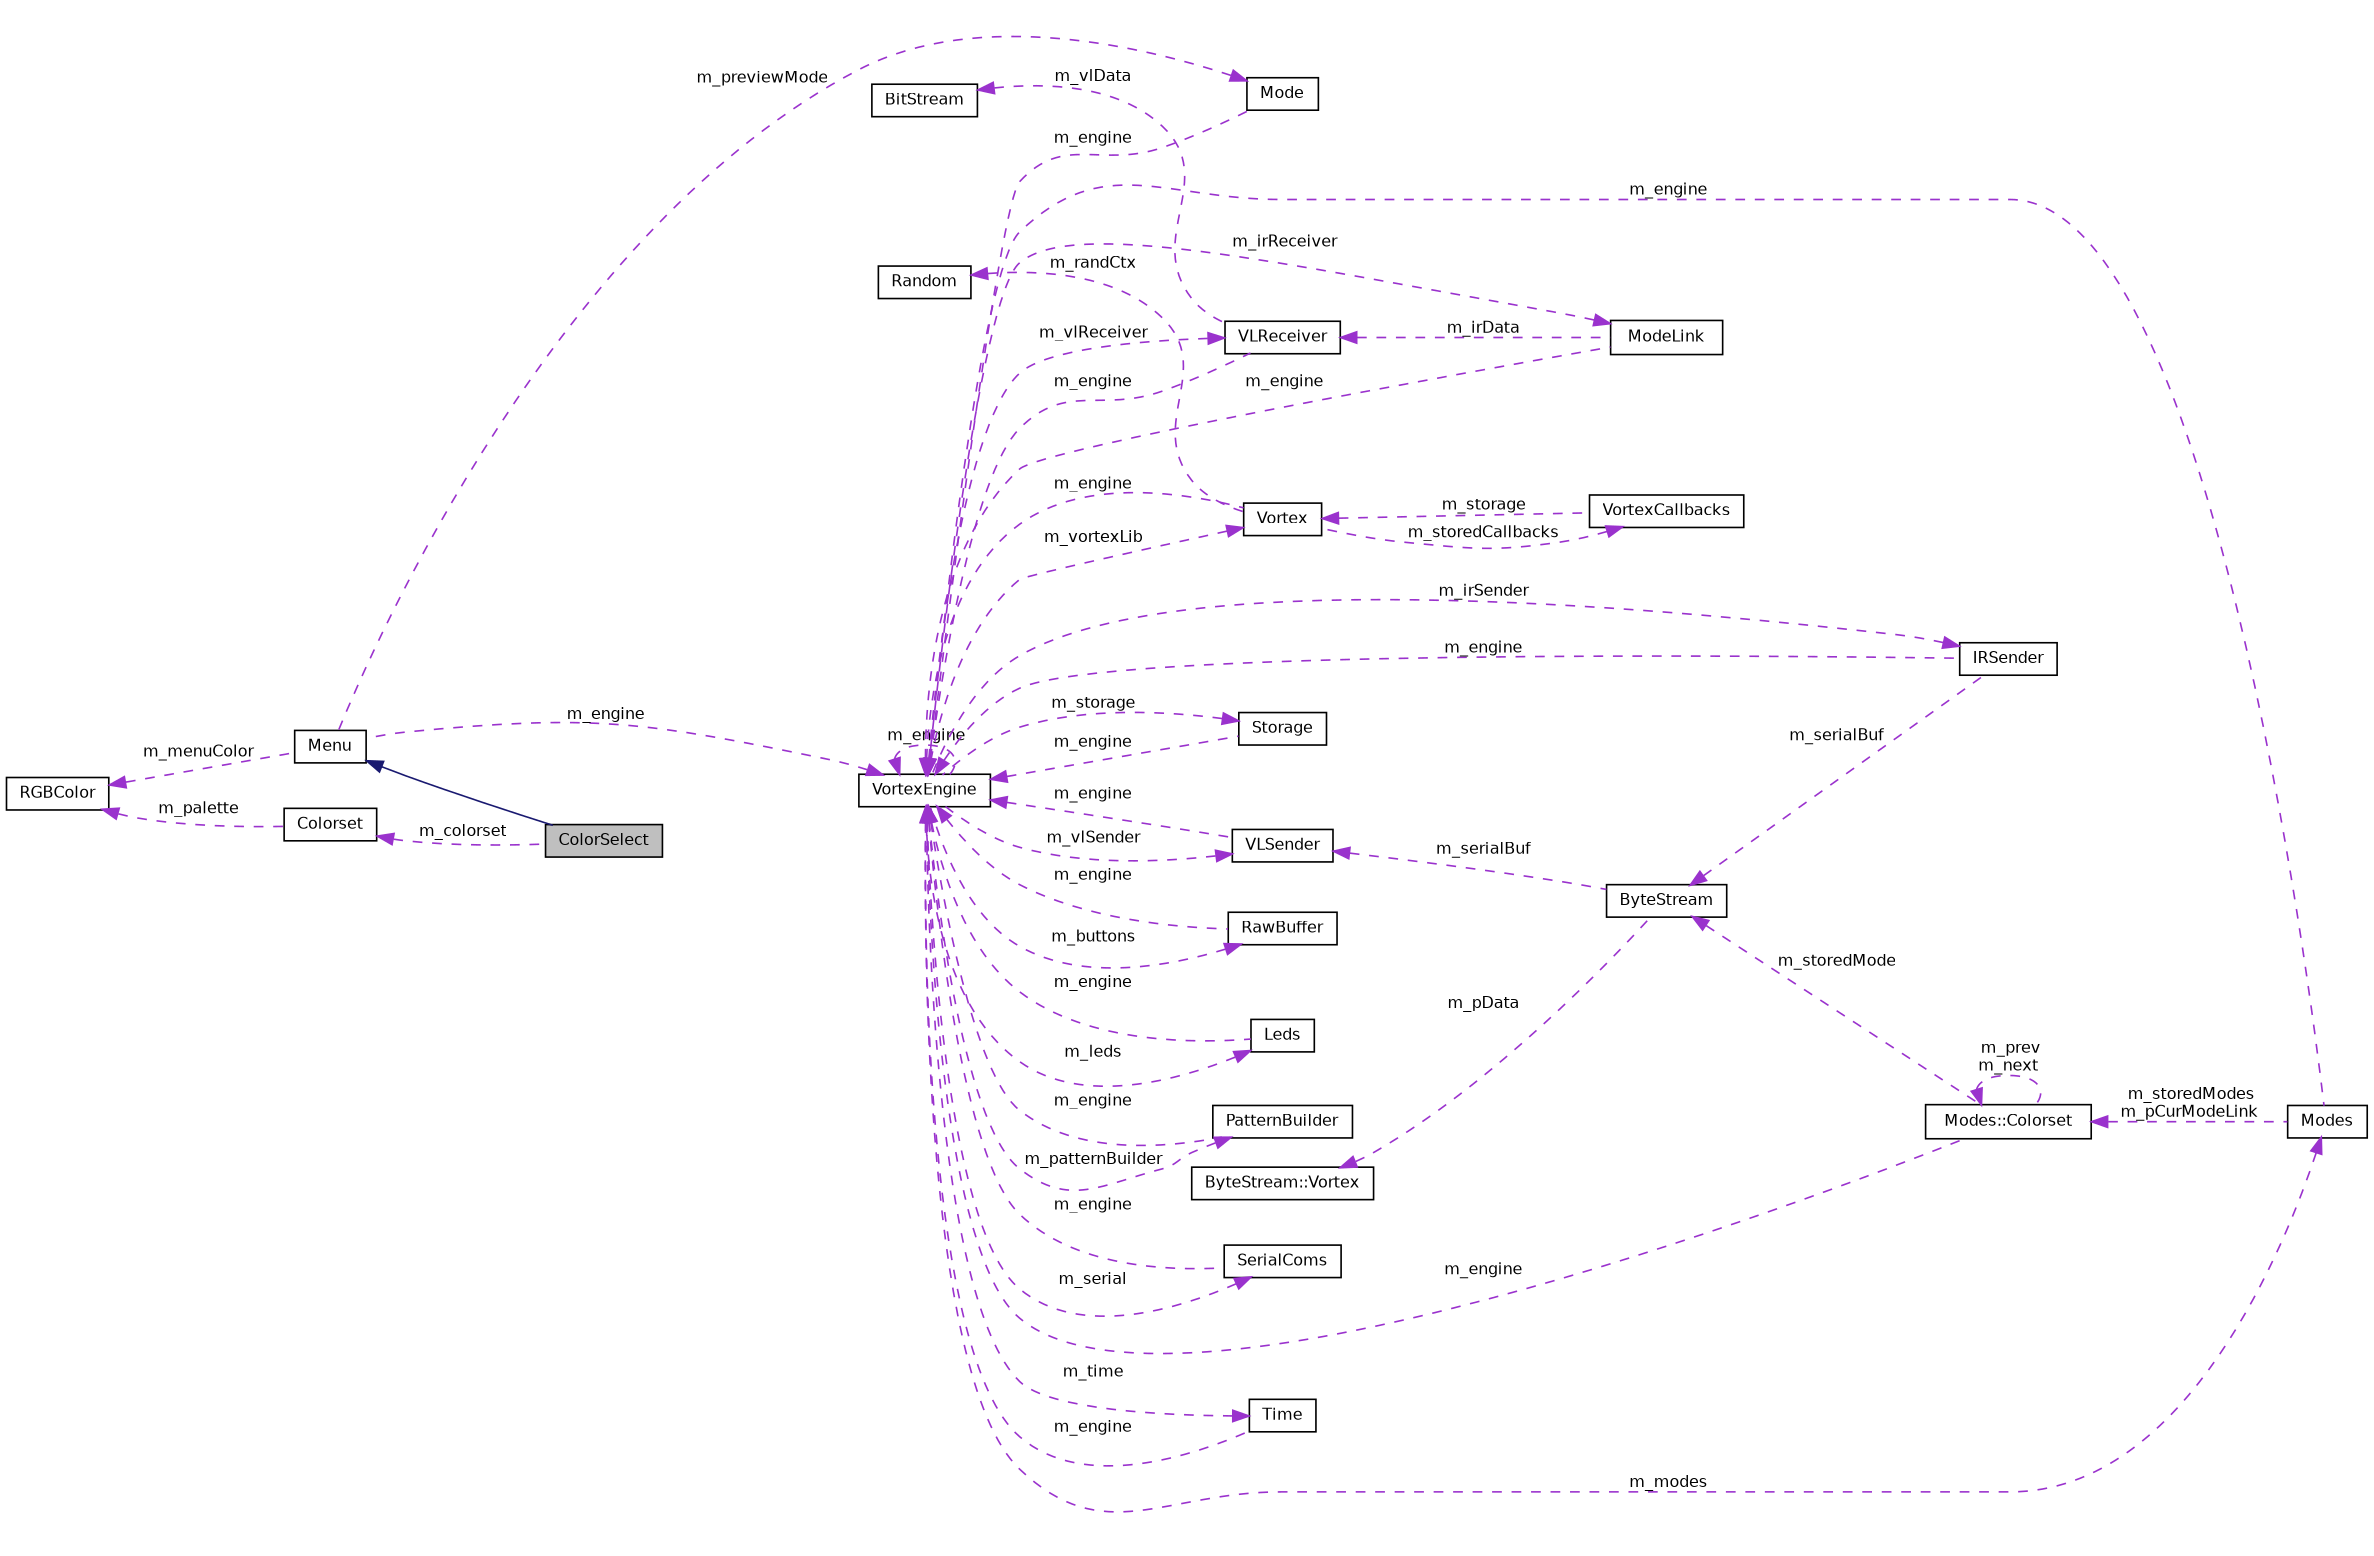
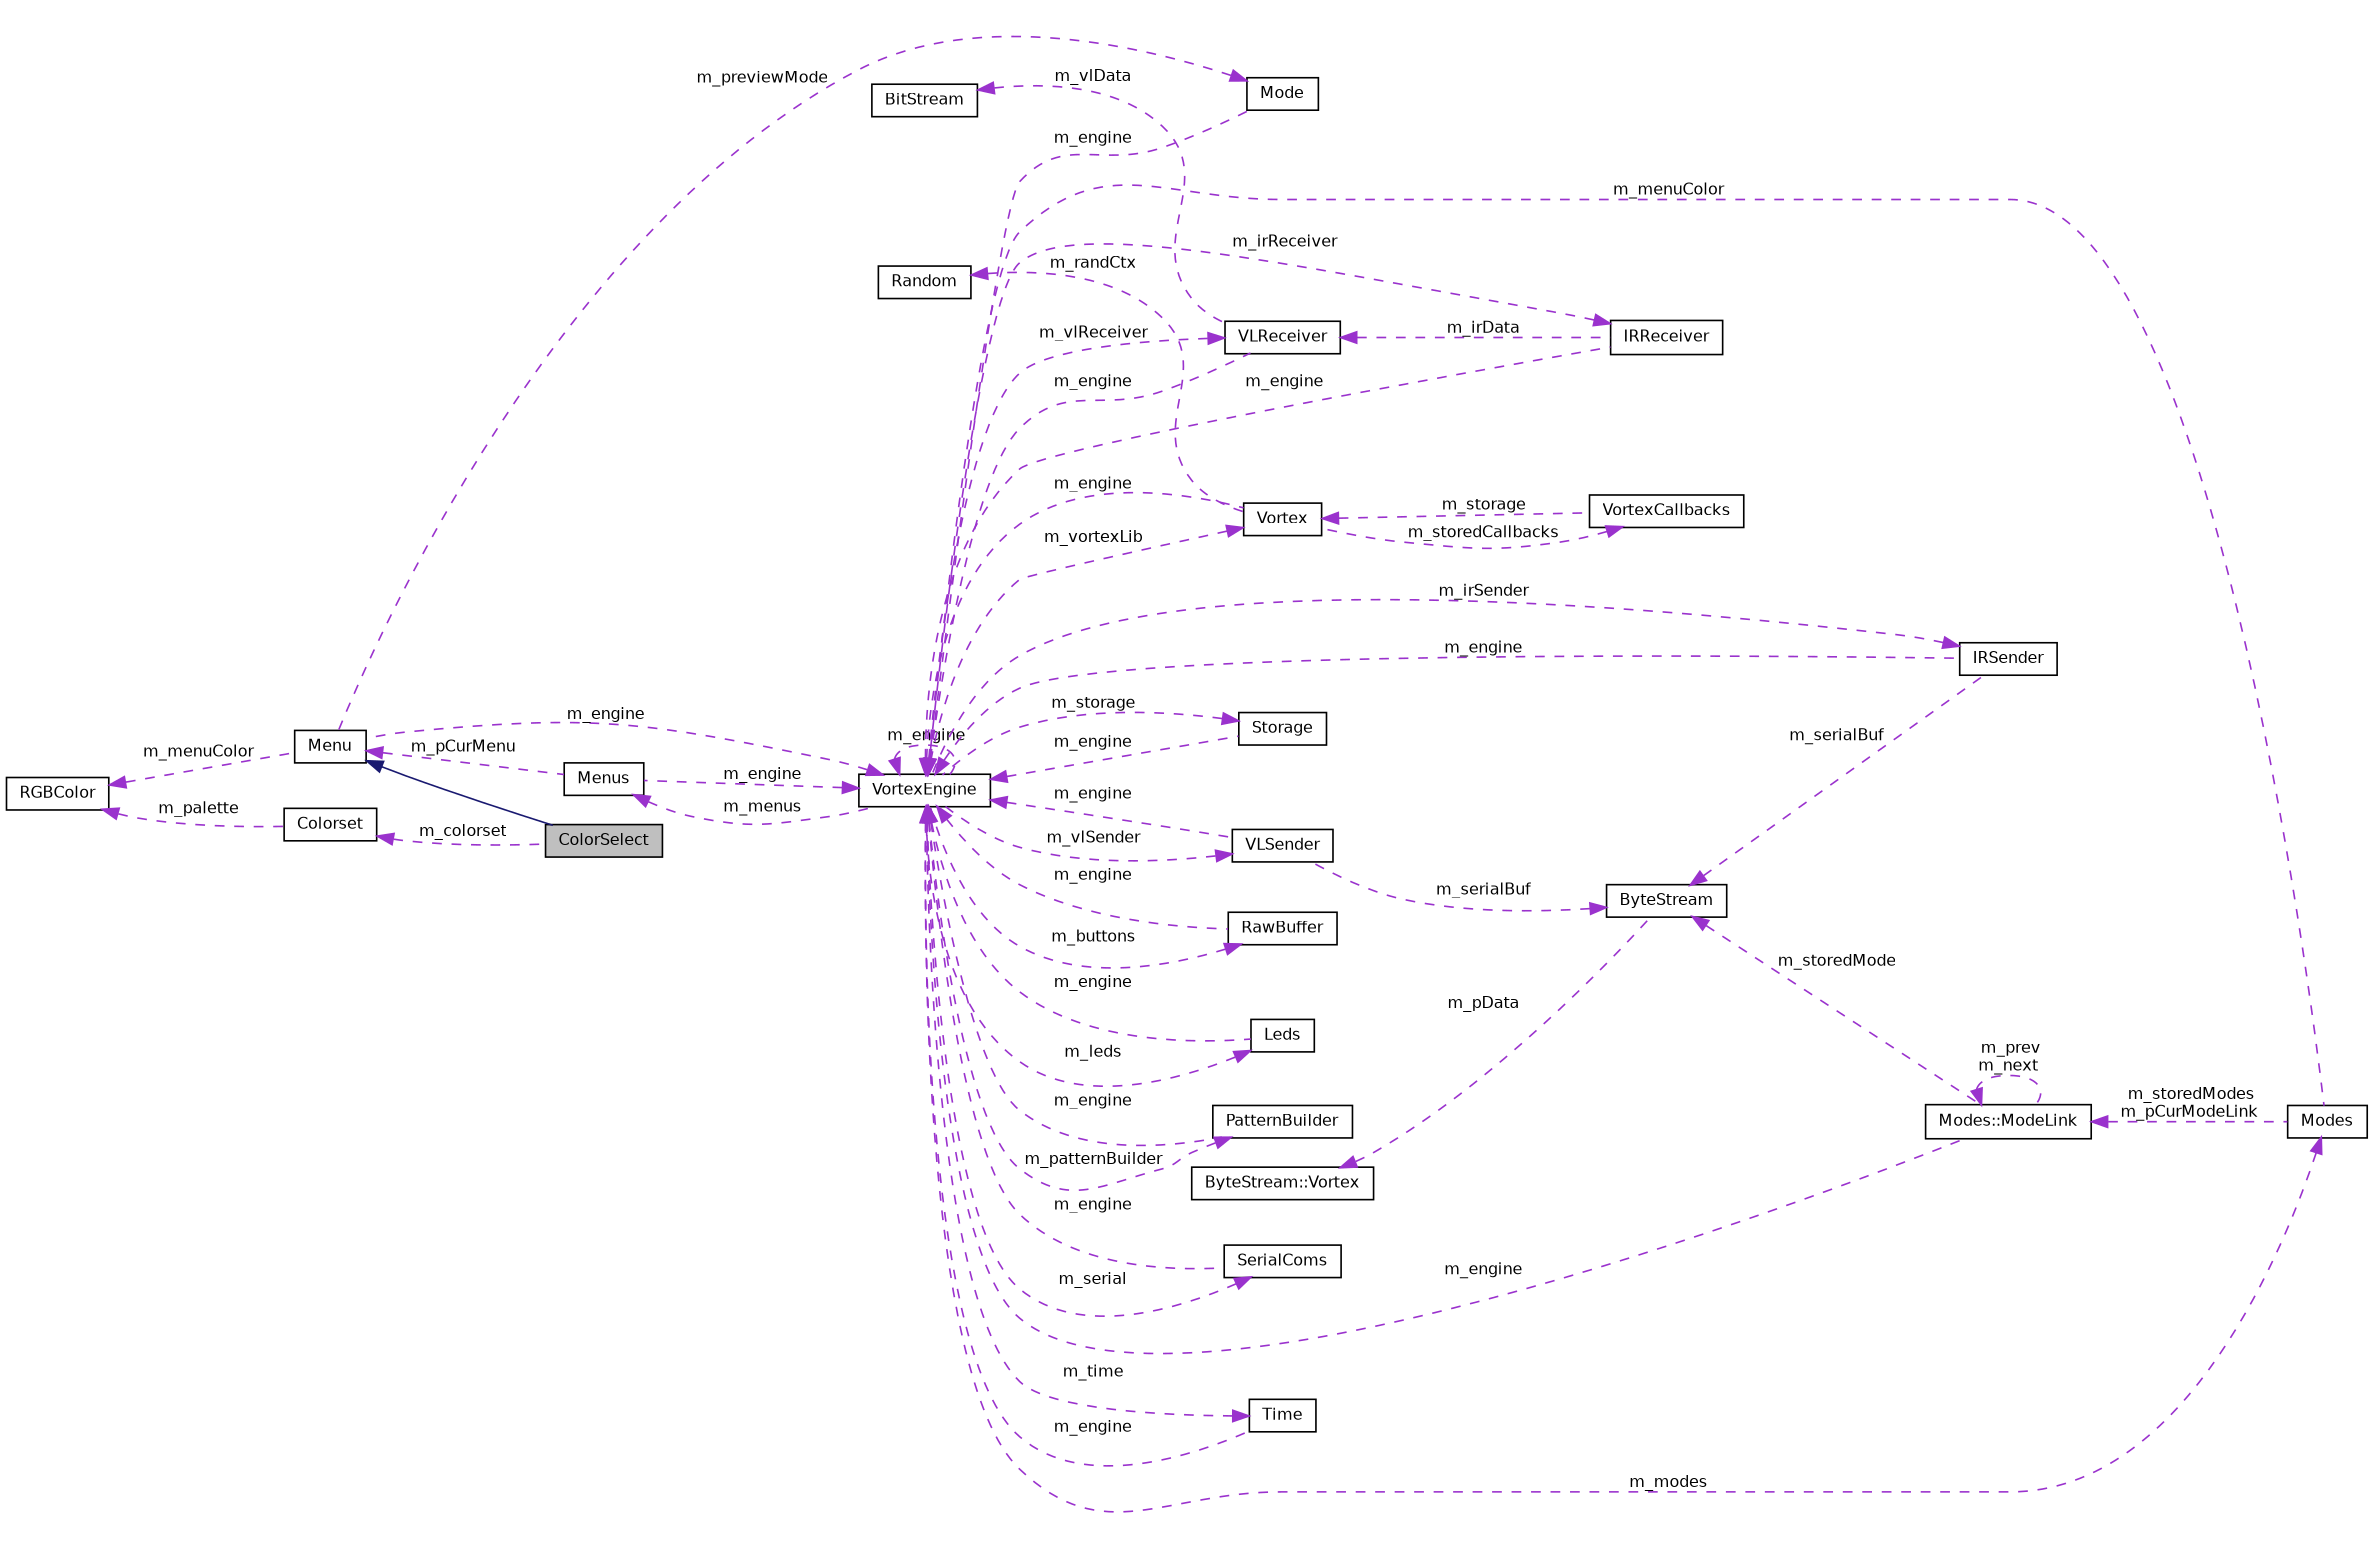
(1667, 191) -> (1667, 191)
(1667, 338) -> (1667, 338)
none -> (604, 779)
(1478, 869) -> (1446, 906)
(2008, 1122) -> (2008, 1122)
